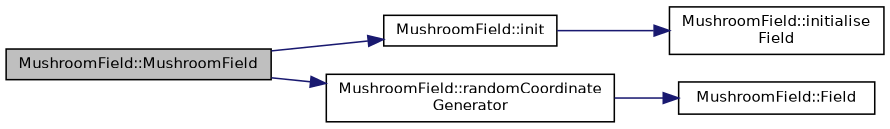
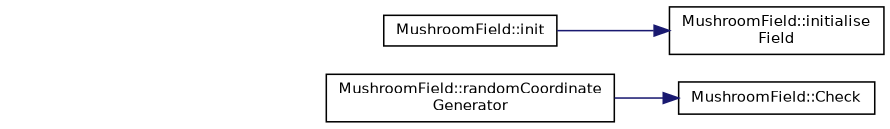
(139, 64) -> none
(777, 98) -> (777, 98)
